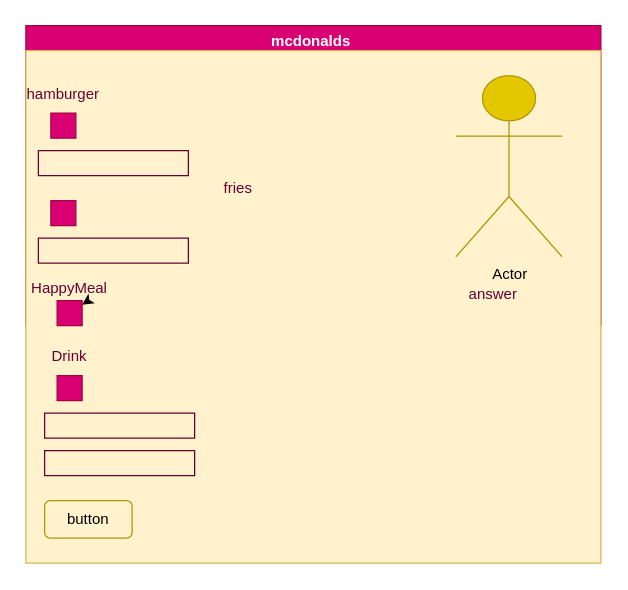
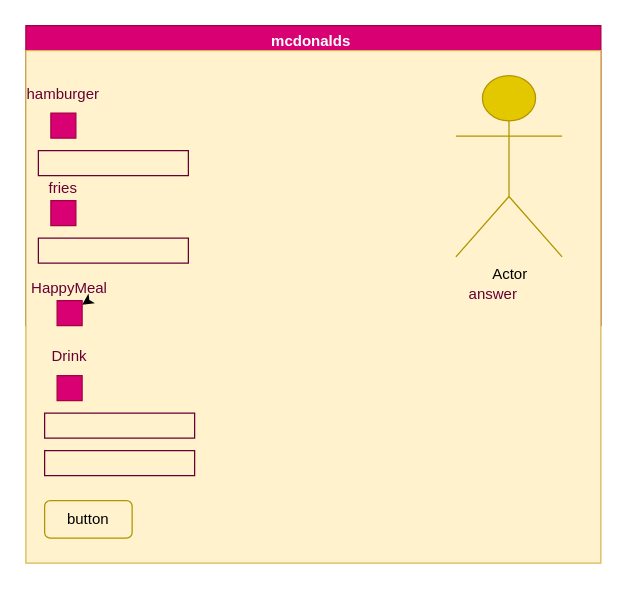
(238, 188) -> (63, 188)
